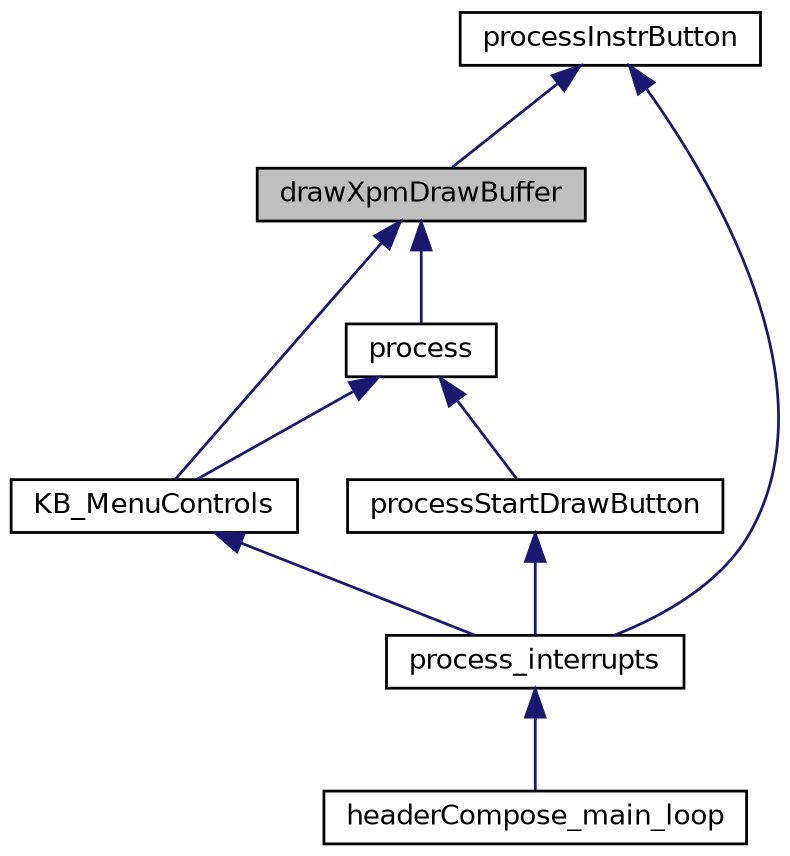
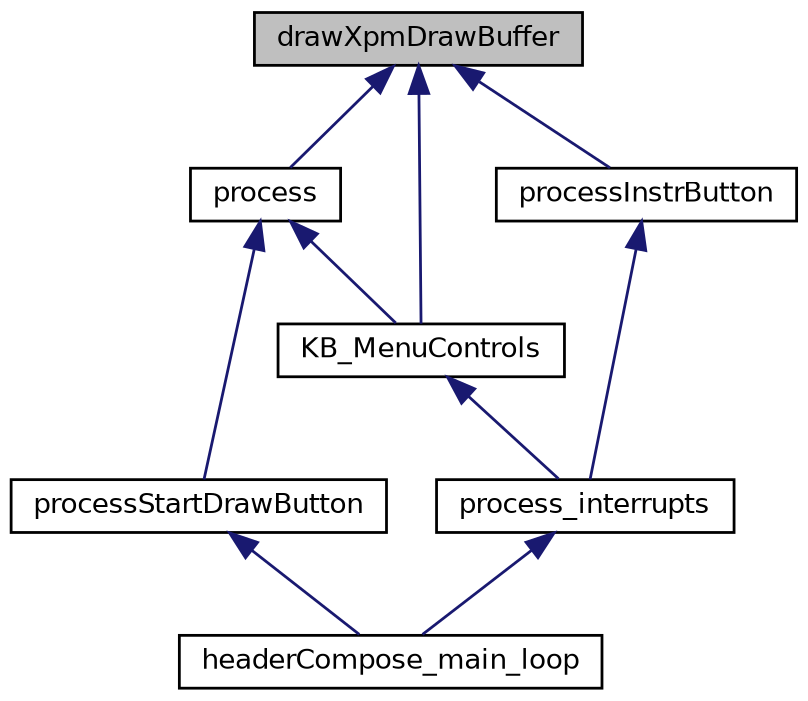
(505, 125) -> (545, 125)
(535, 598) -> (306, 592)
